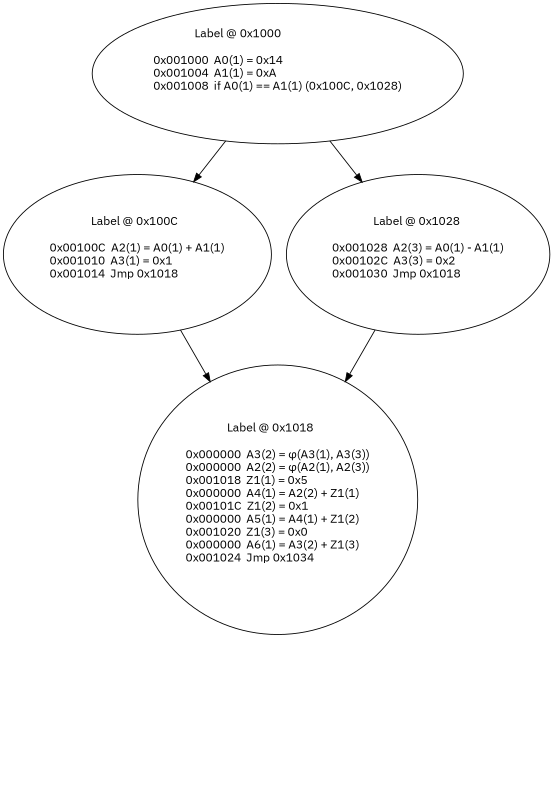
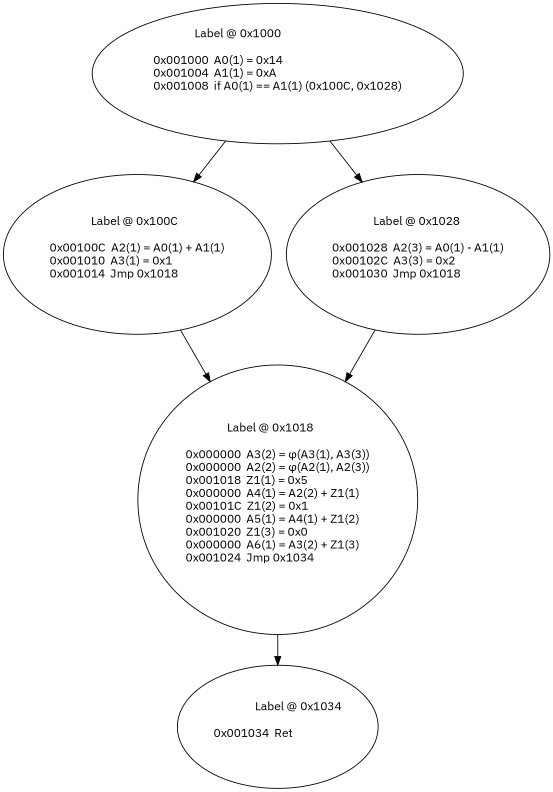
none -> (278, 727)
